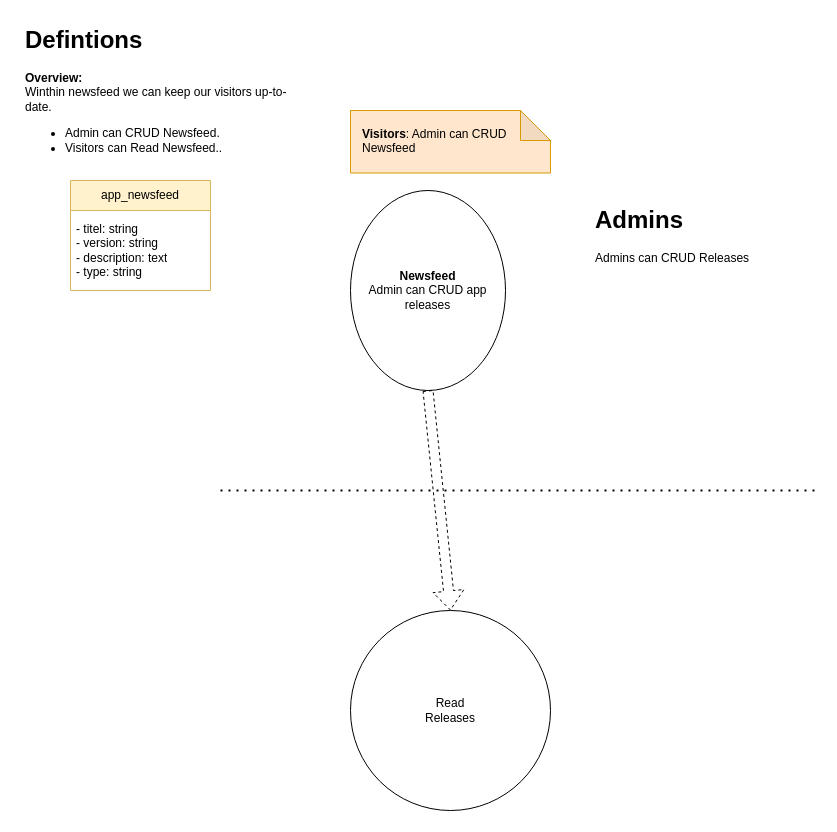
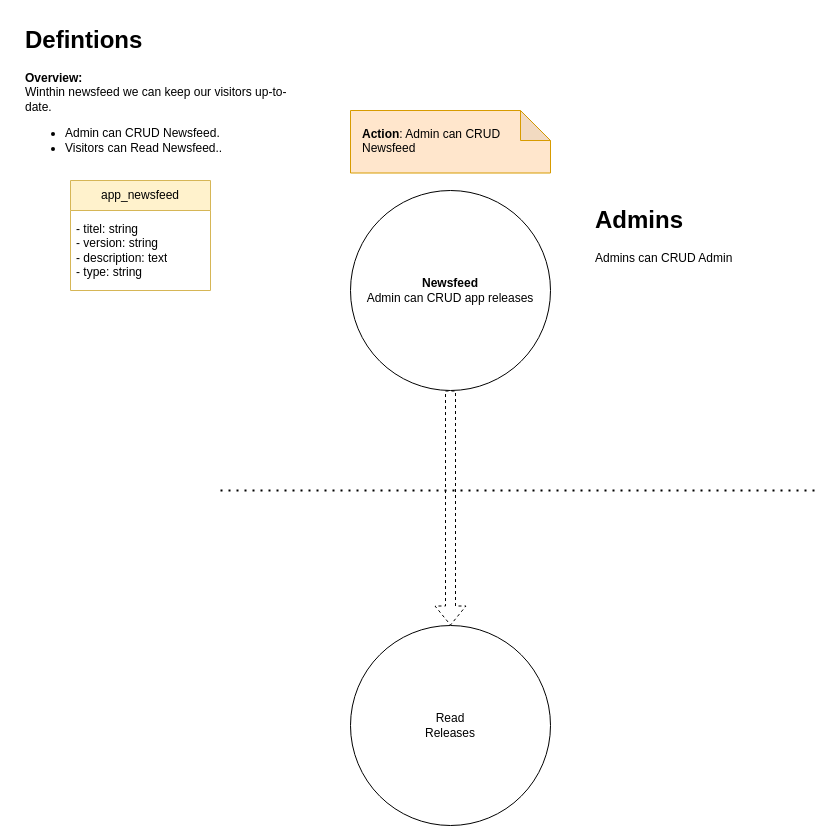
(452, 142) -> (452, 142)
(668, 205) -> (658, 205)
(428, 291) -> (451, 291)
(451, 711) -> (451, 726)
